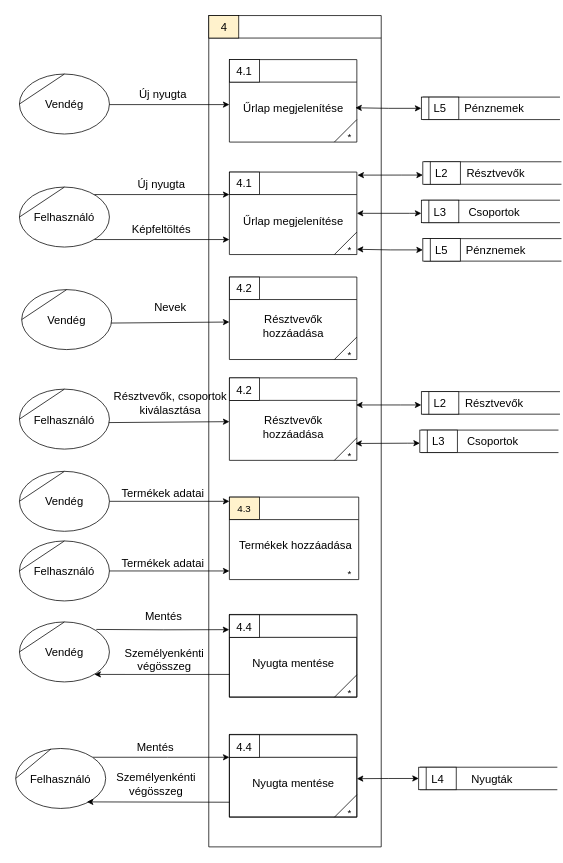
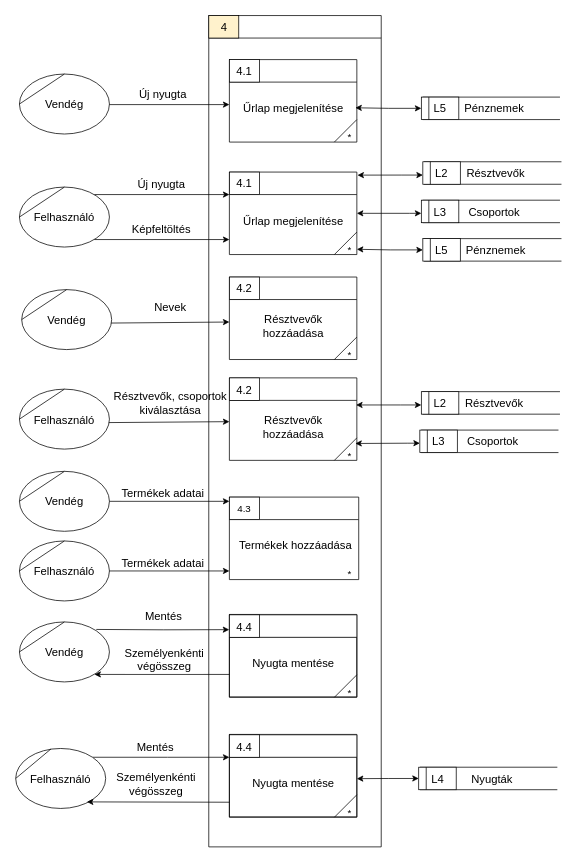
(244, 509) -> (244, 509)
